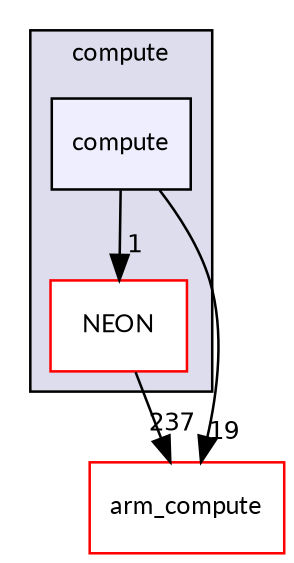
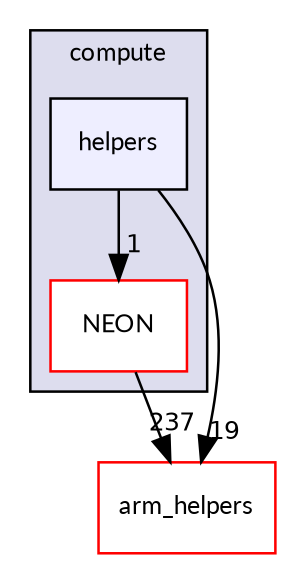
(121, 144) -> (119, 144)
(187, 508) -> (187, 508)
